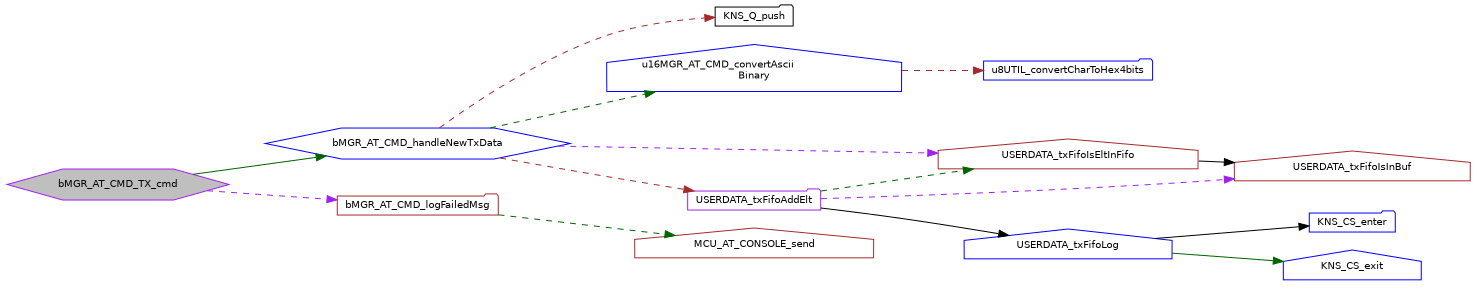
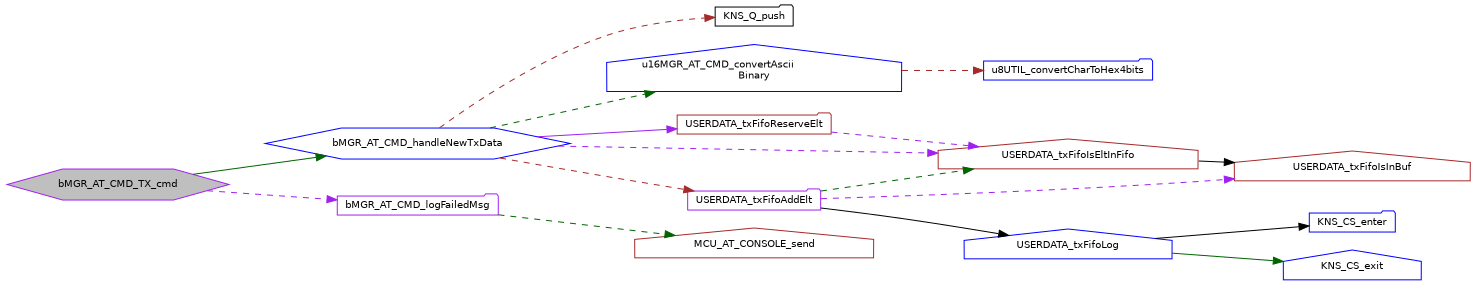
none -> (754, 124)
(418, 206) -> (418, 206)
